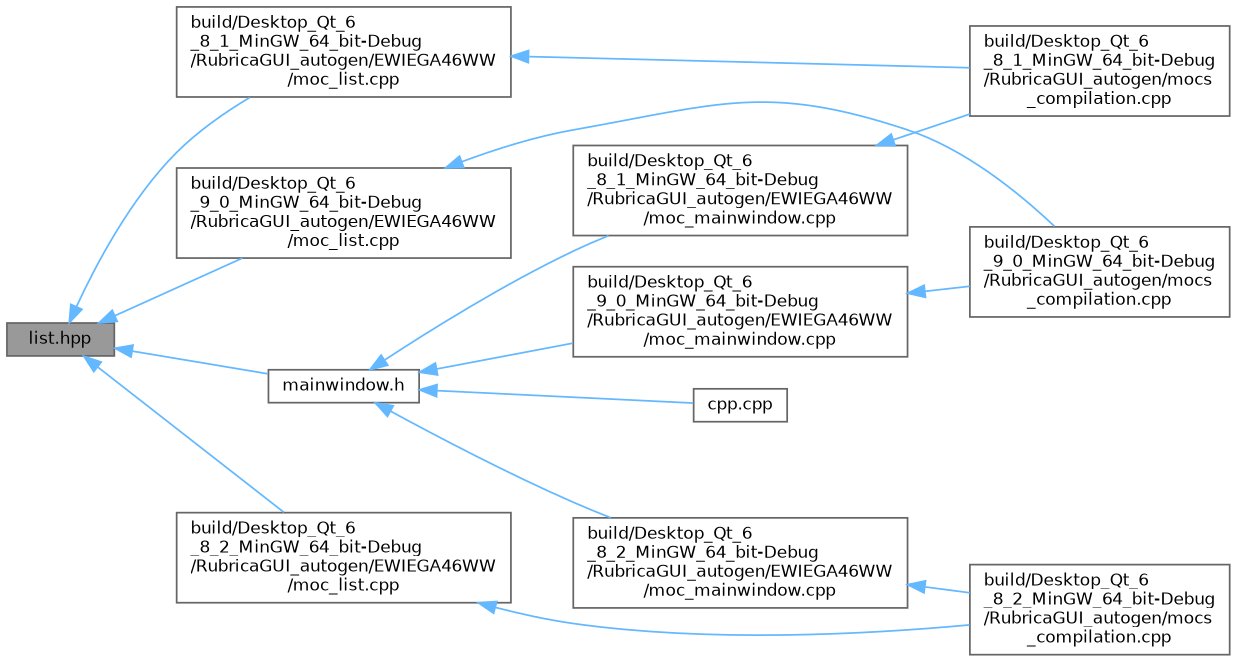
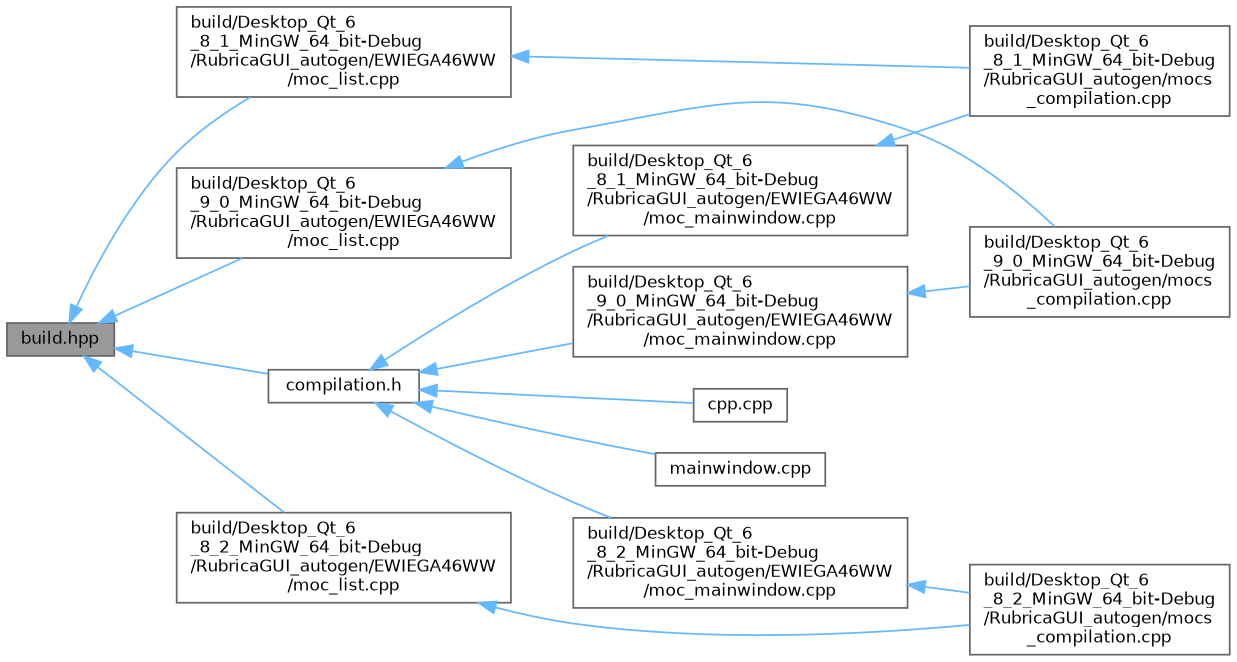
(61, 339) -> (61, 339)
(344, 386) -> (344, 386)
none -> (740, 469)
